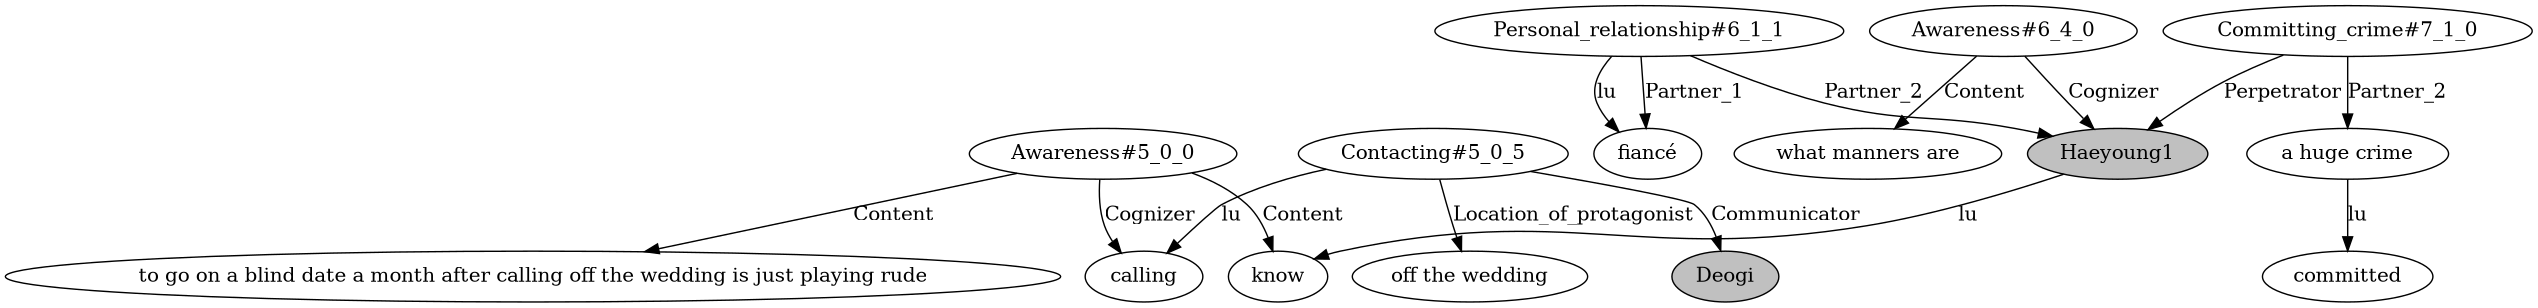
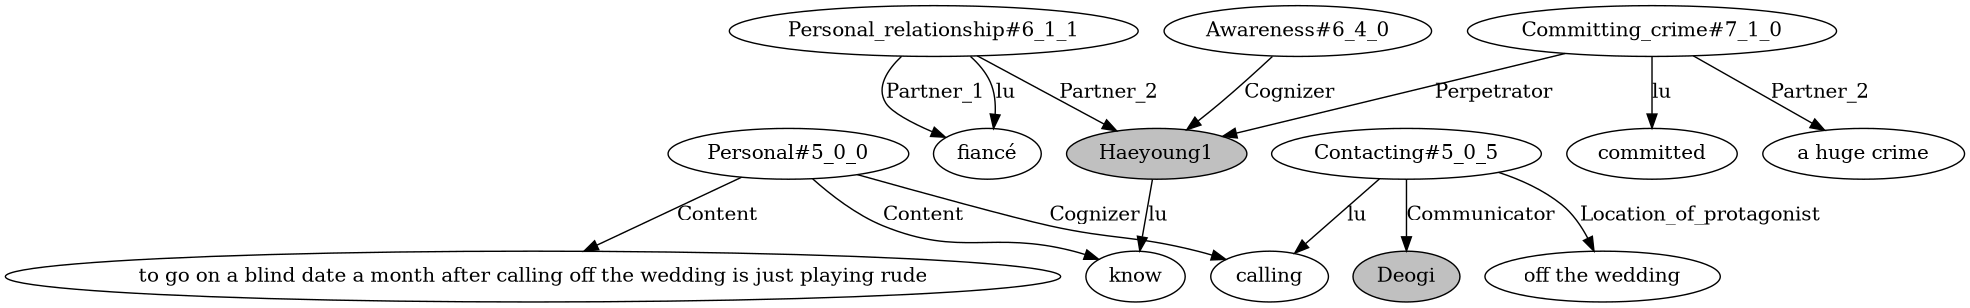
(1103, 154) -> (788, 154)
(1868, 154) -> none
(2348, 208) -> (1652, 85)
